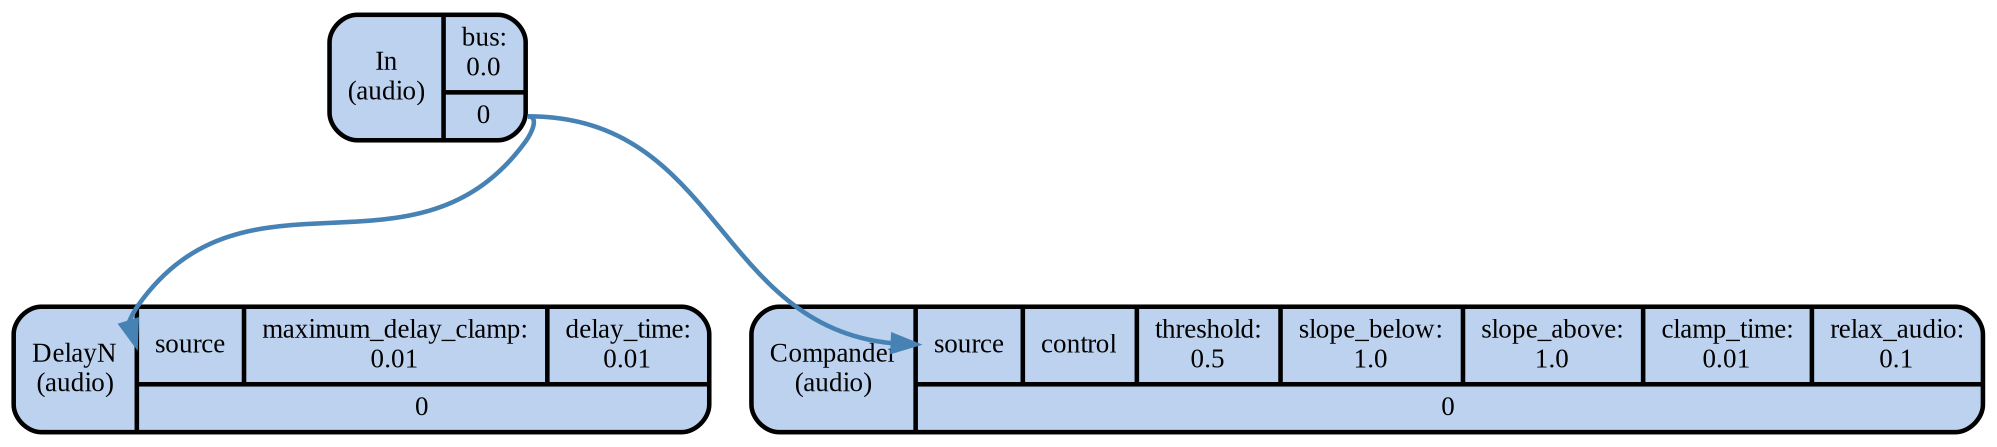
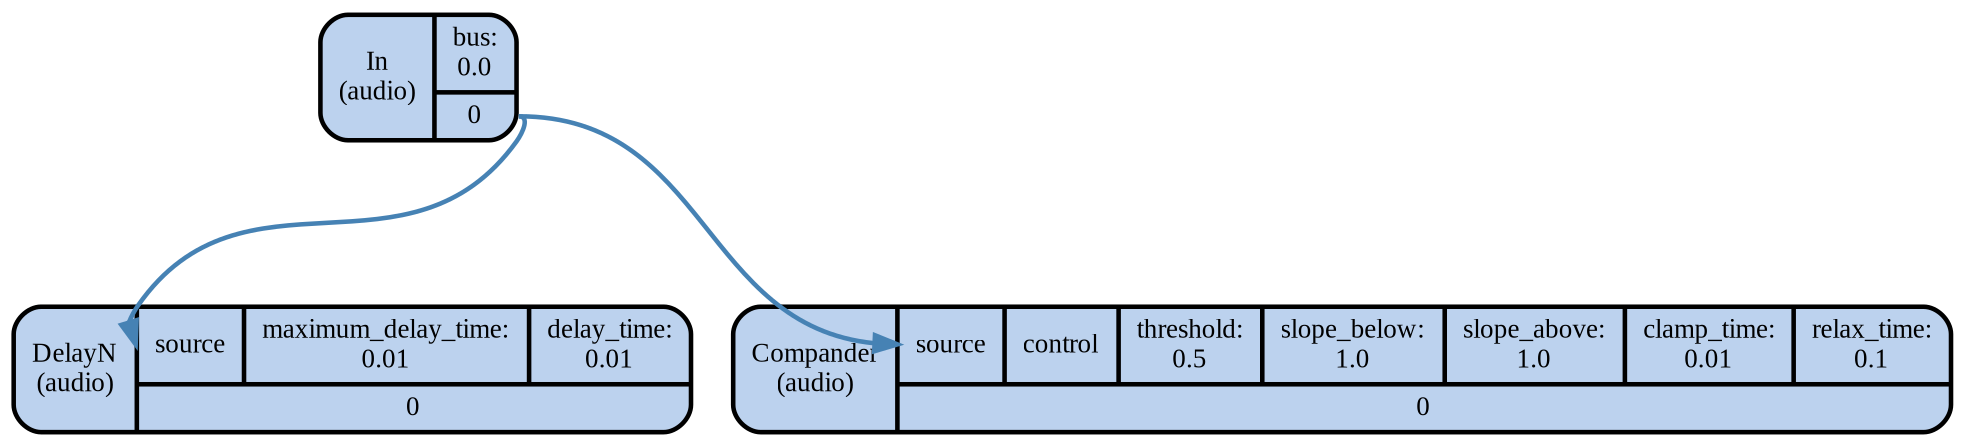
(396, 330) -> (387, 330)
(1897, 330) -> (1872, 330)
